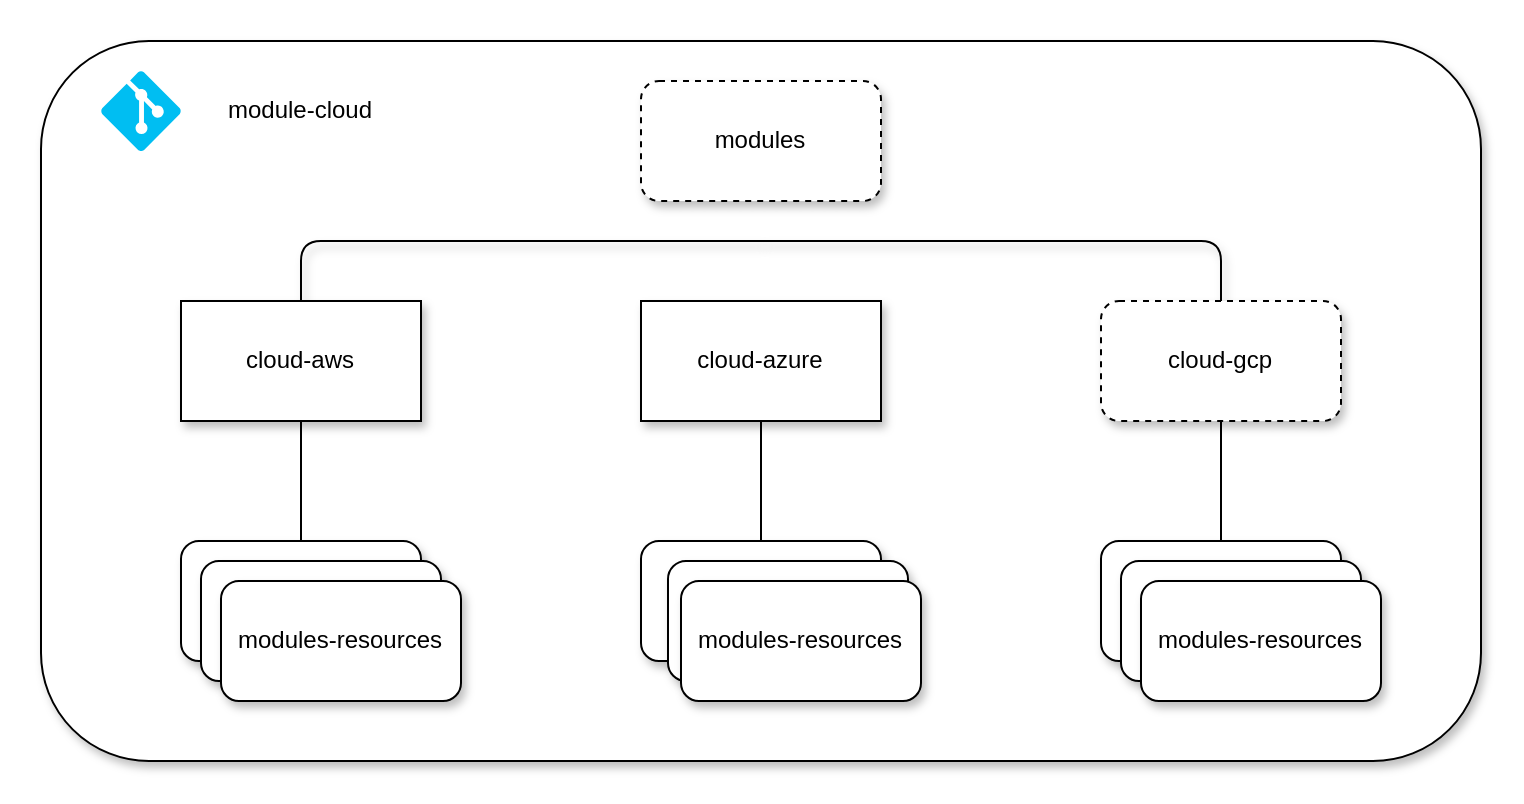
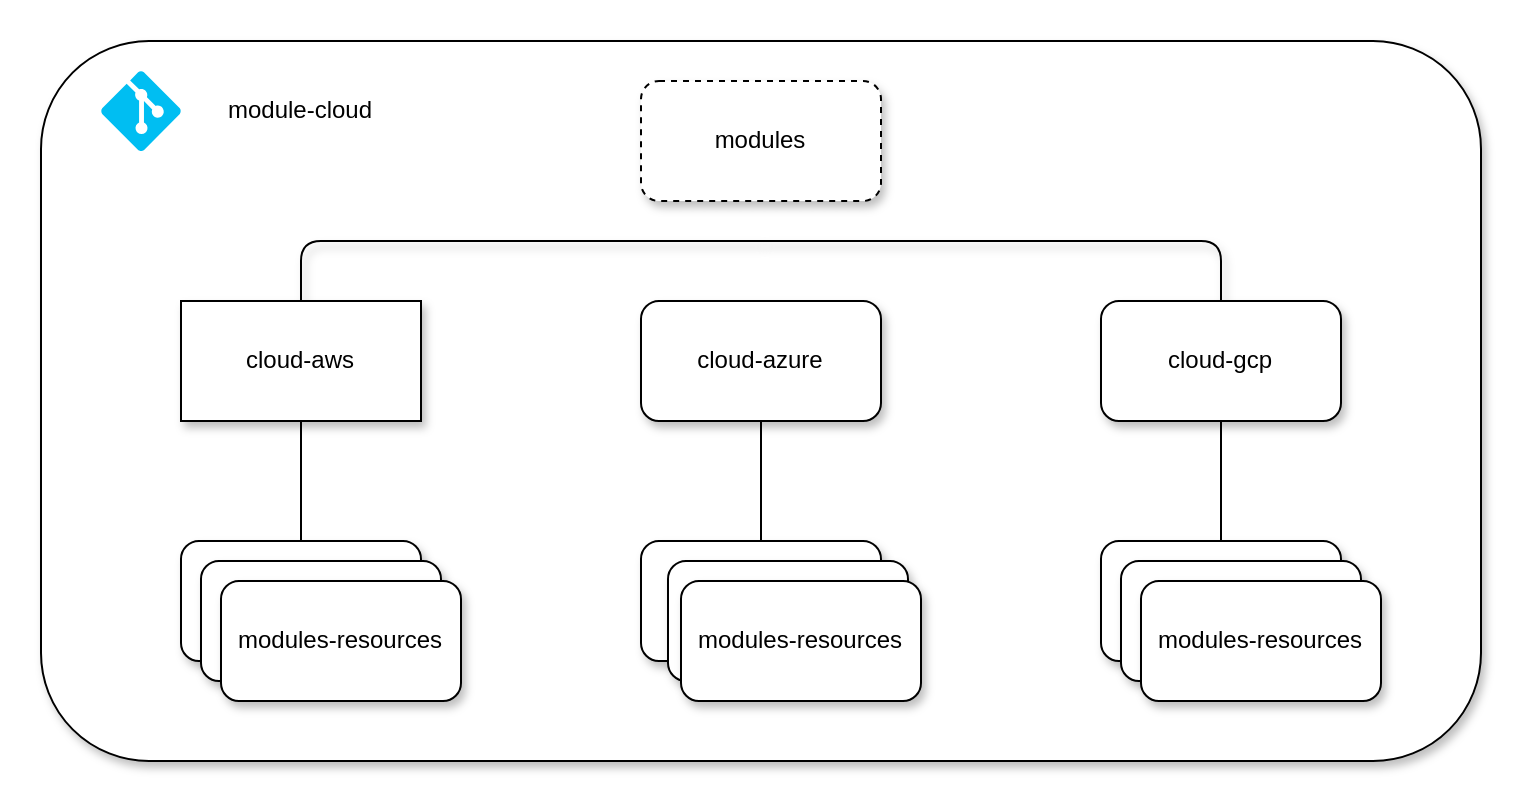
(761, 361) -> (761, 361)
(1221, 361) -> (1221, 361)
